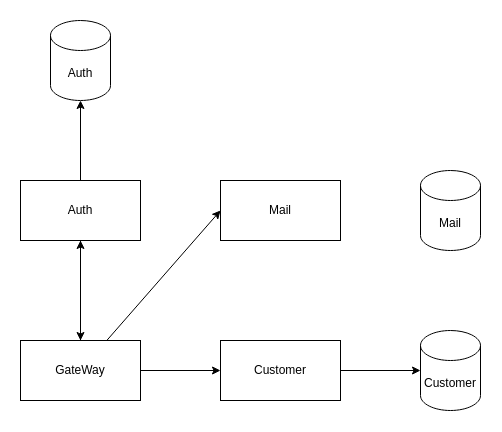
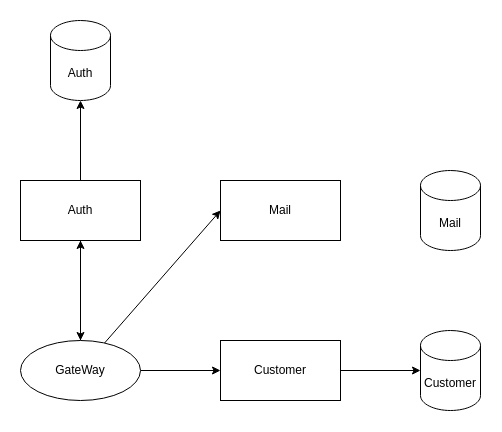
(81, 371) -> (81, 371)
